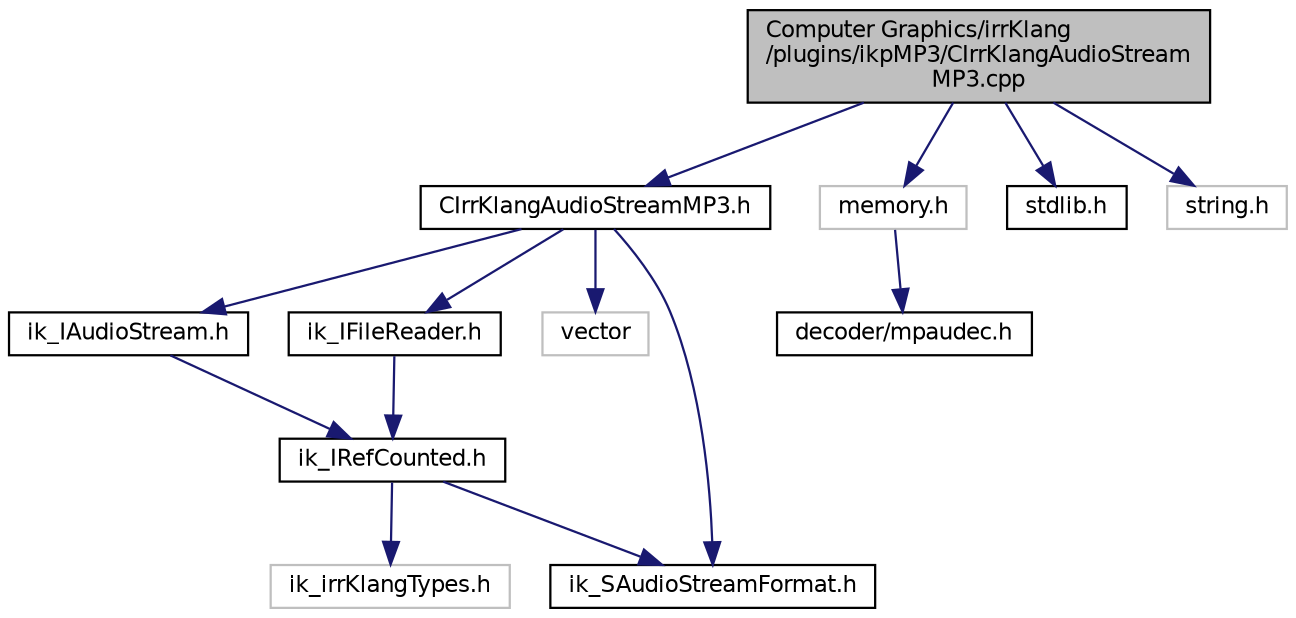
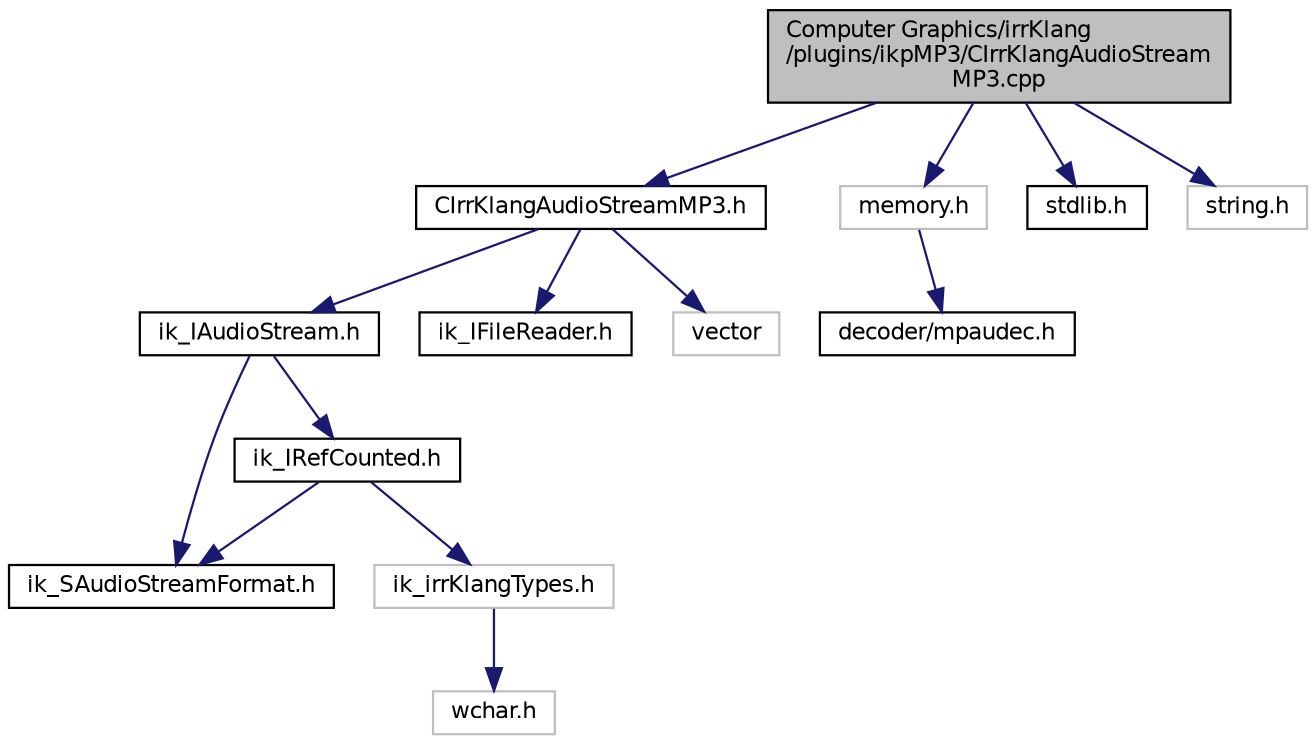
(691, 376) -> (211, 448)
(394, 386) -> none
none -> (494, 713)
